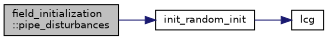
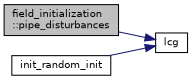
(132, 20) -> (132, 35)
